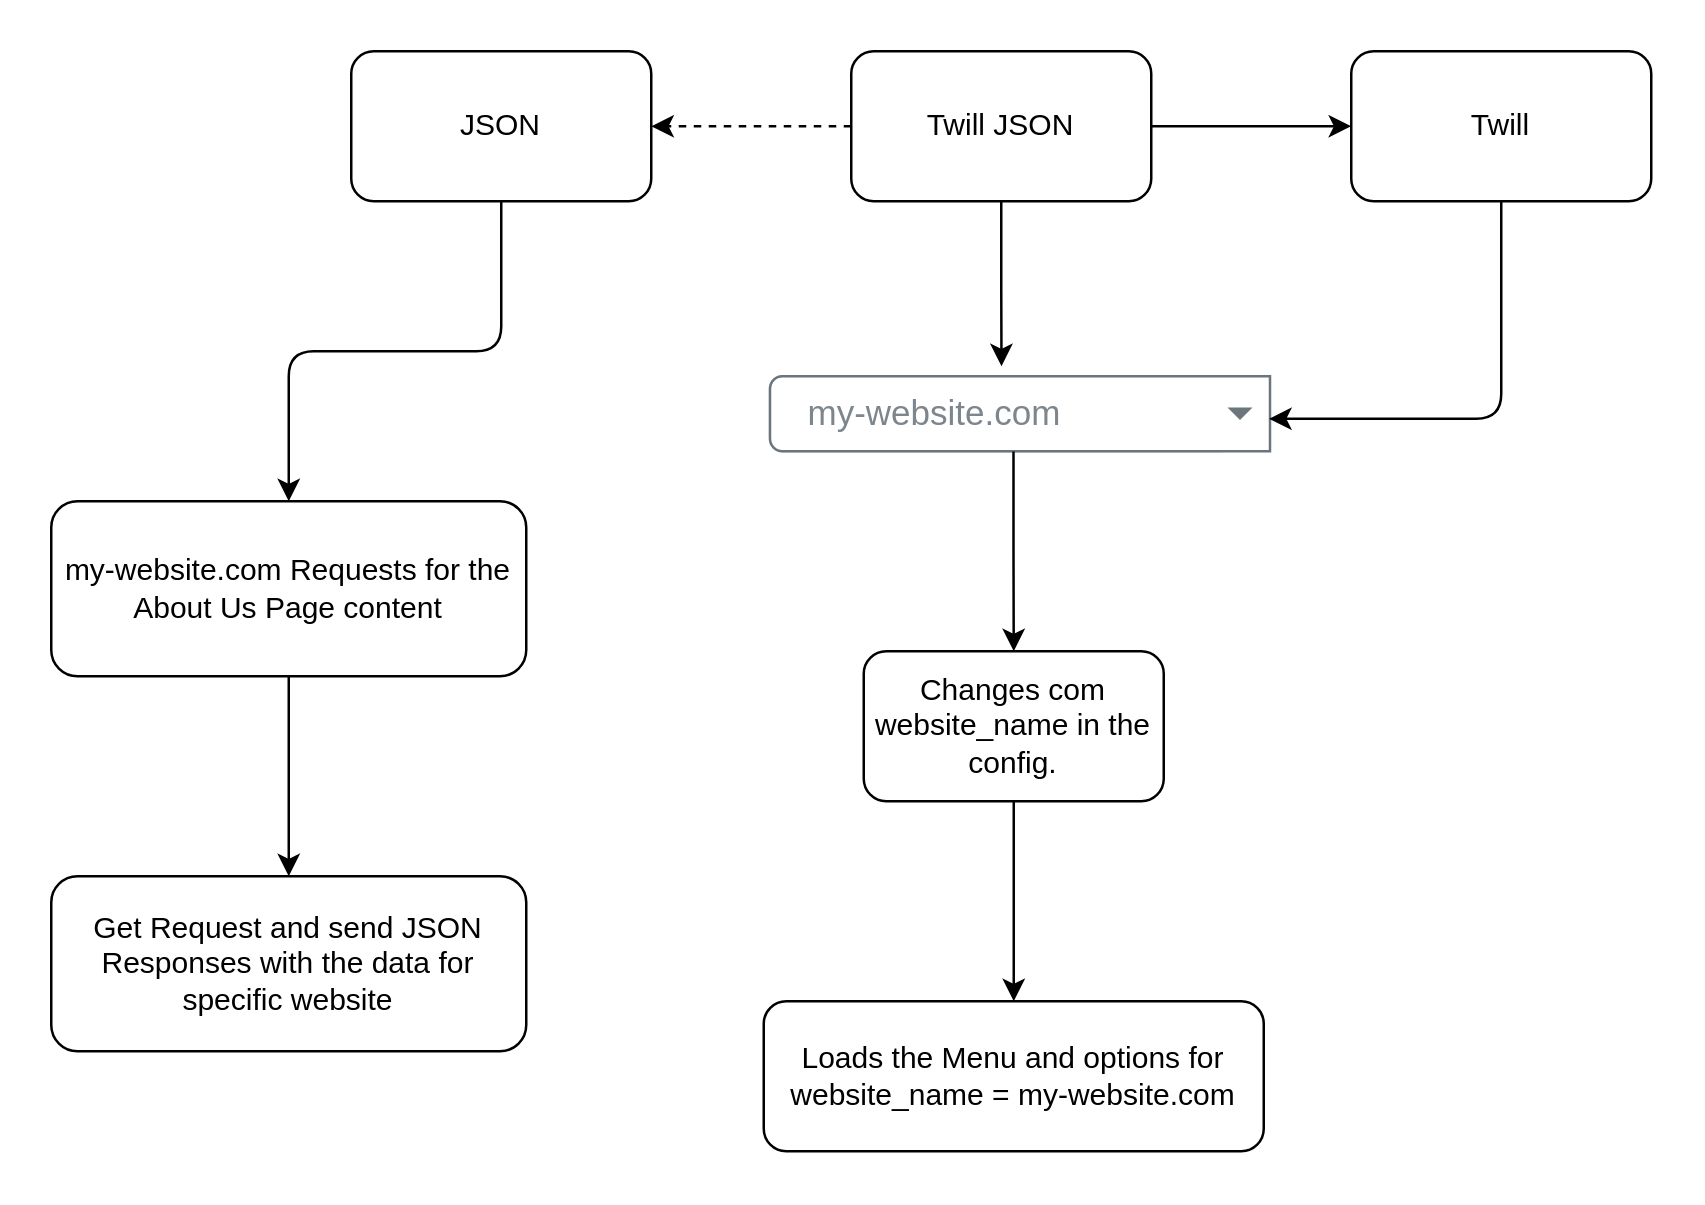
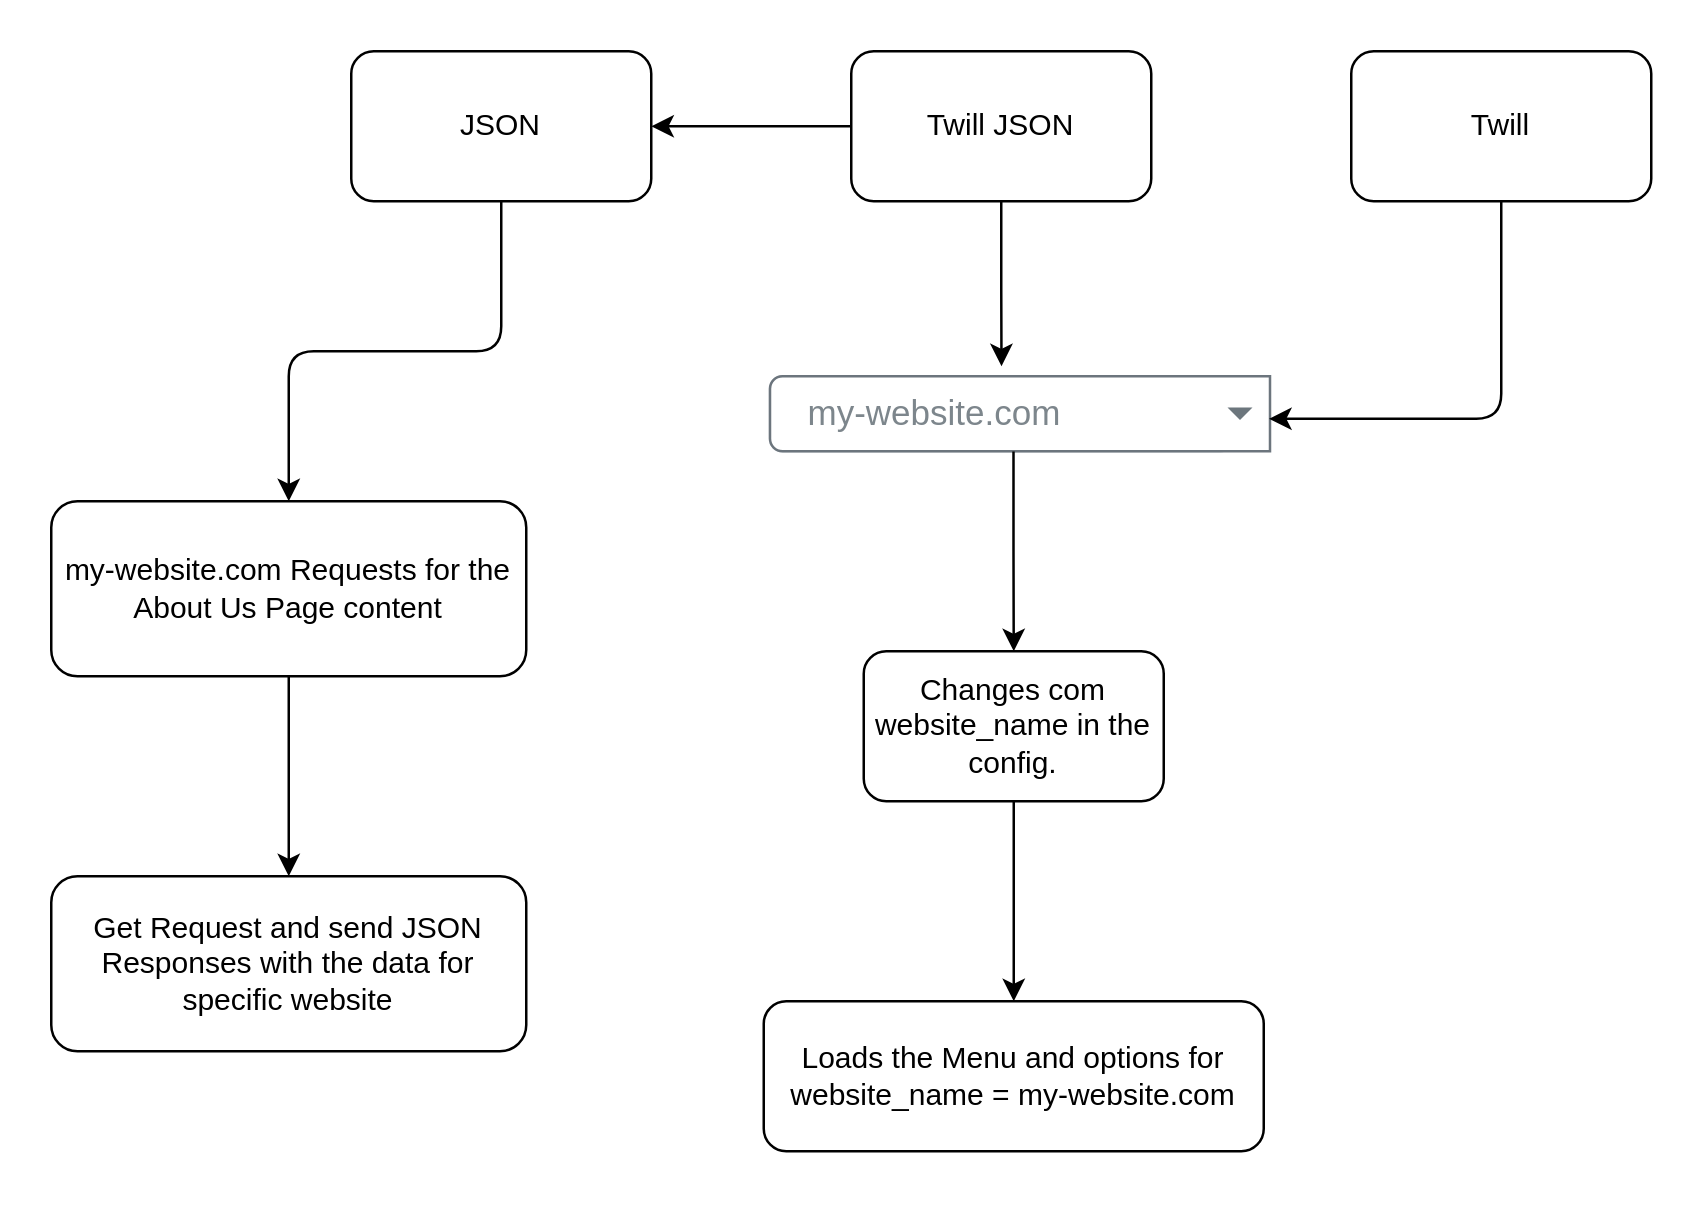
(759, 126) -> (759, 126)
(1243, 126) -> none
